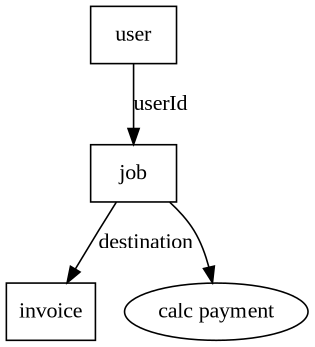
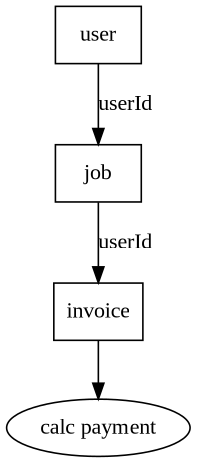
(195, 231) -> (98, 362)
(146, 243) -> (125, 243)
